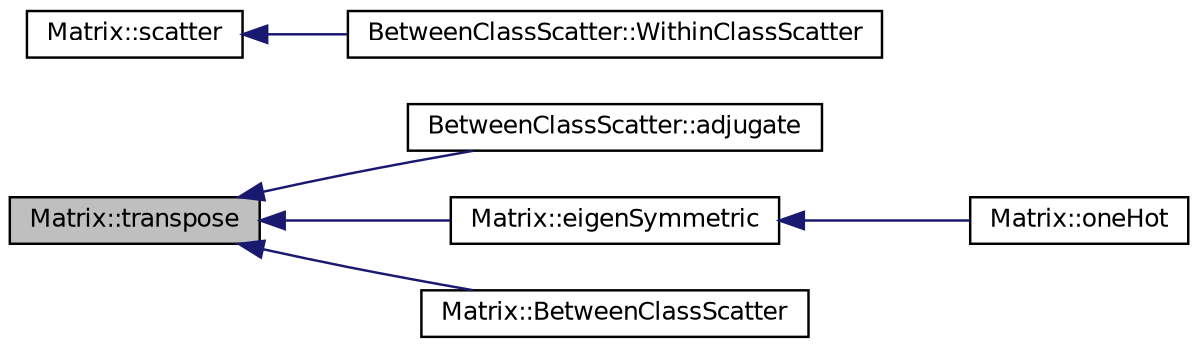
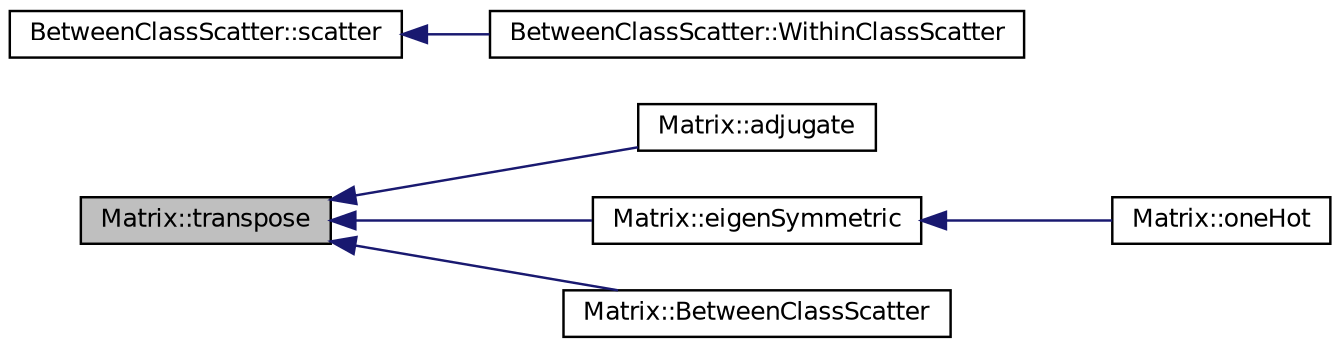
(135, 34) -> (206, 34)
(615, 127) -> (757, 127)
